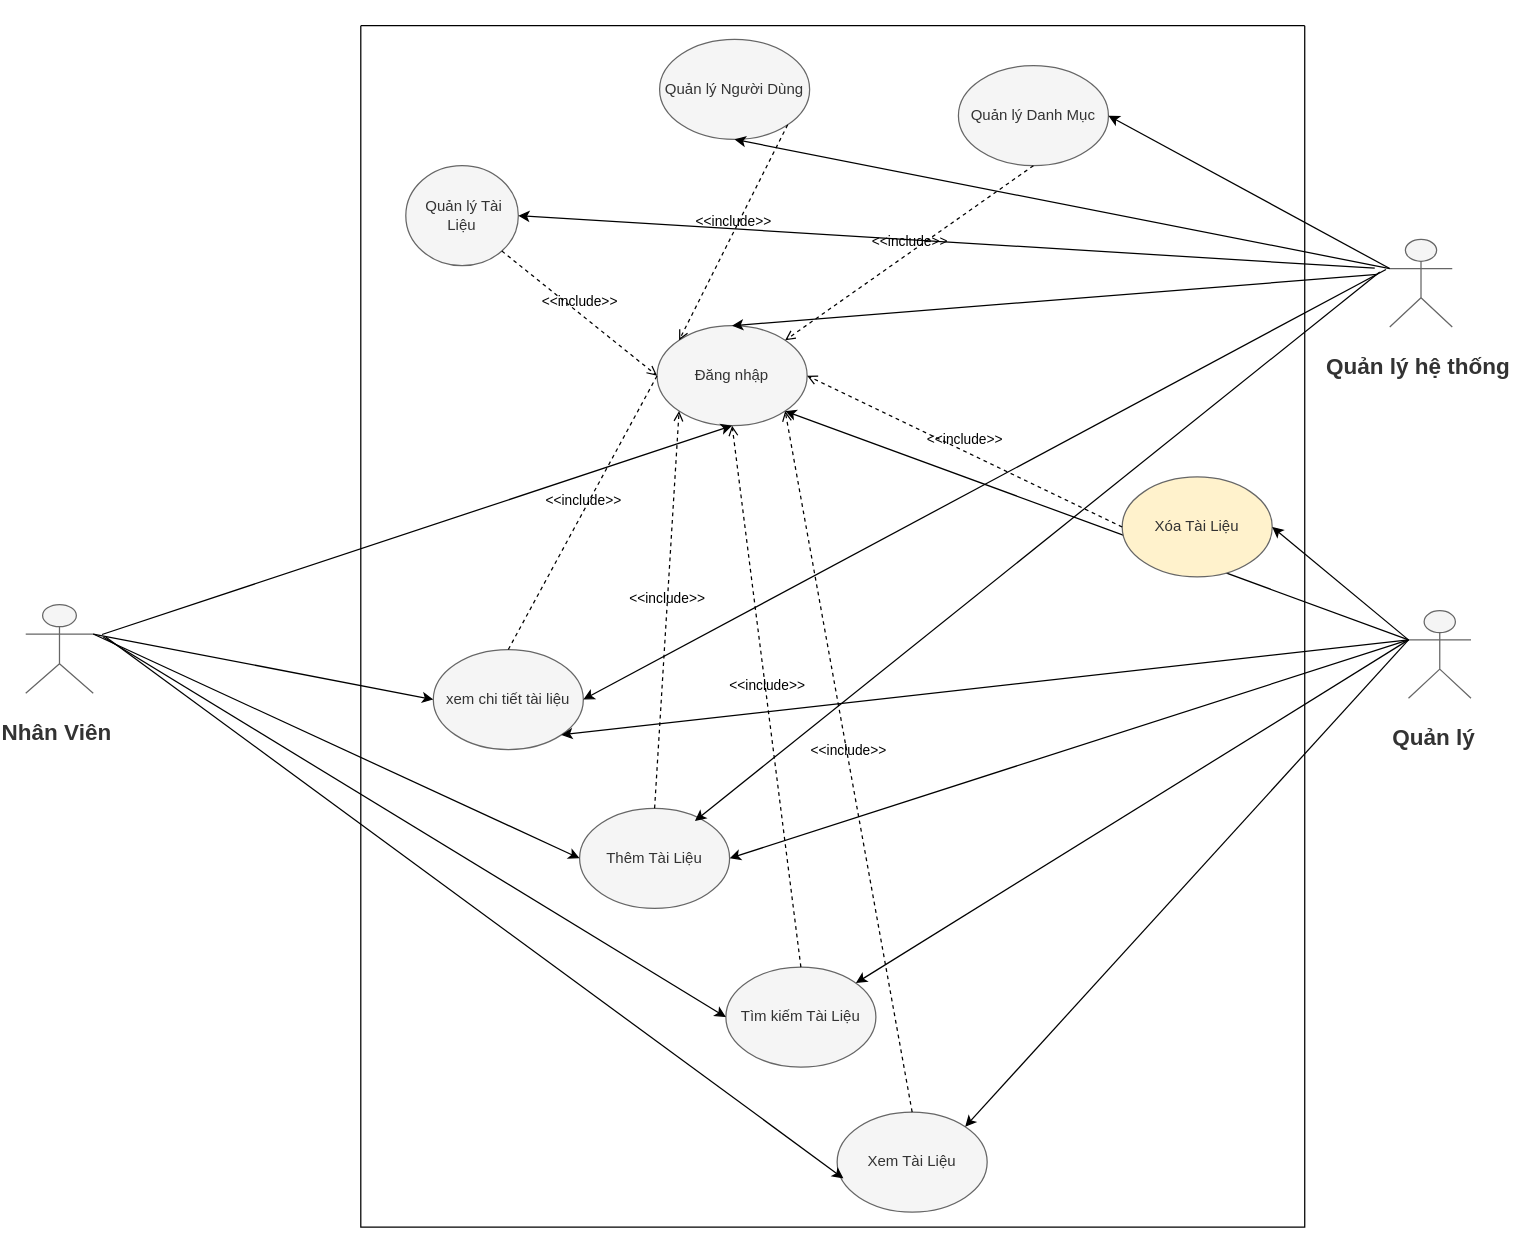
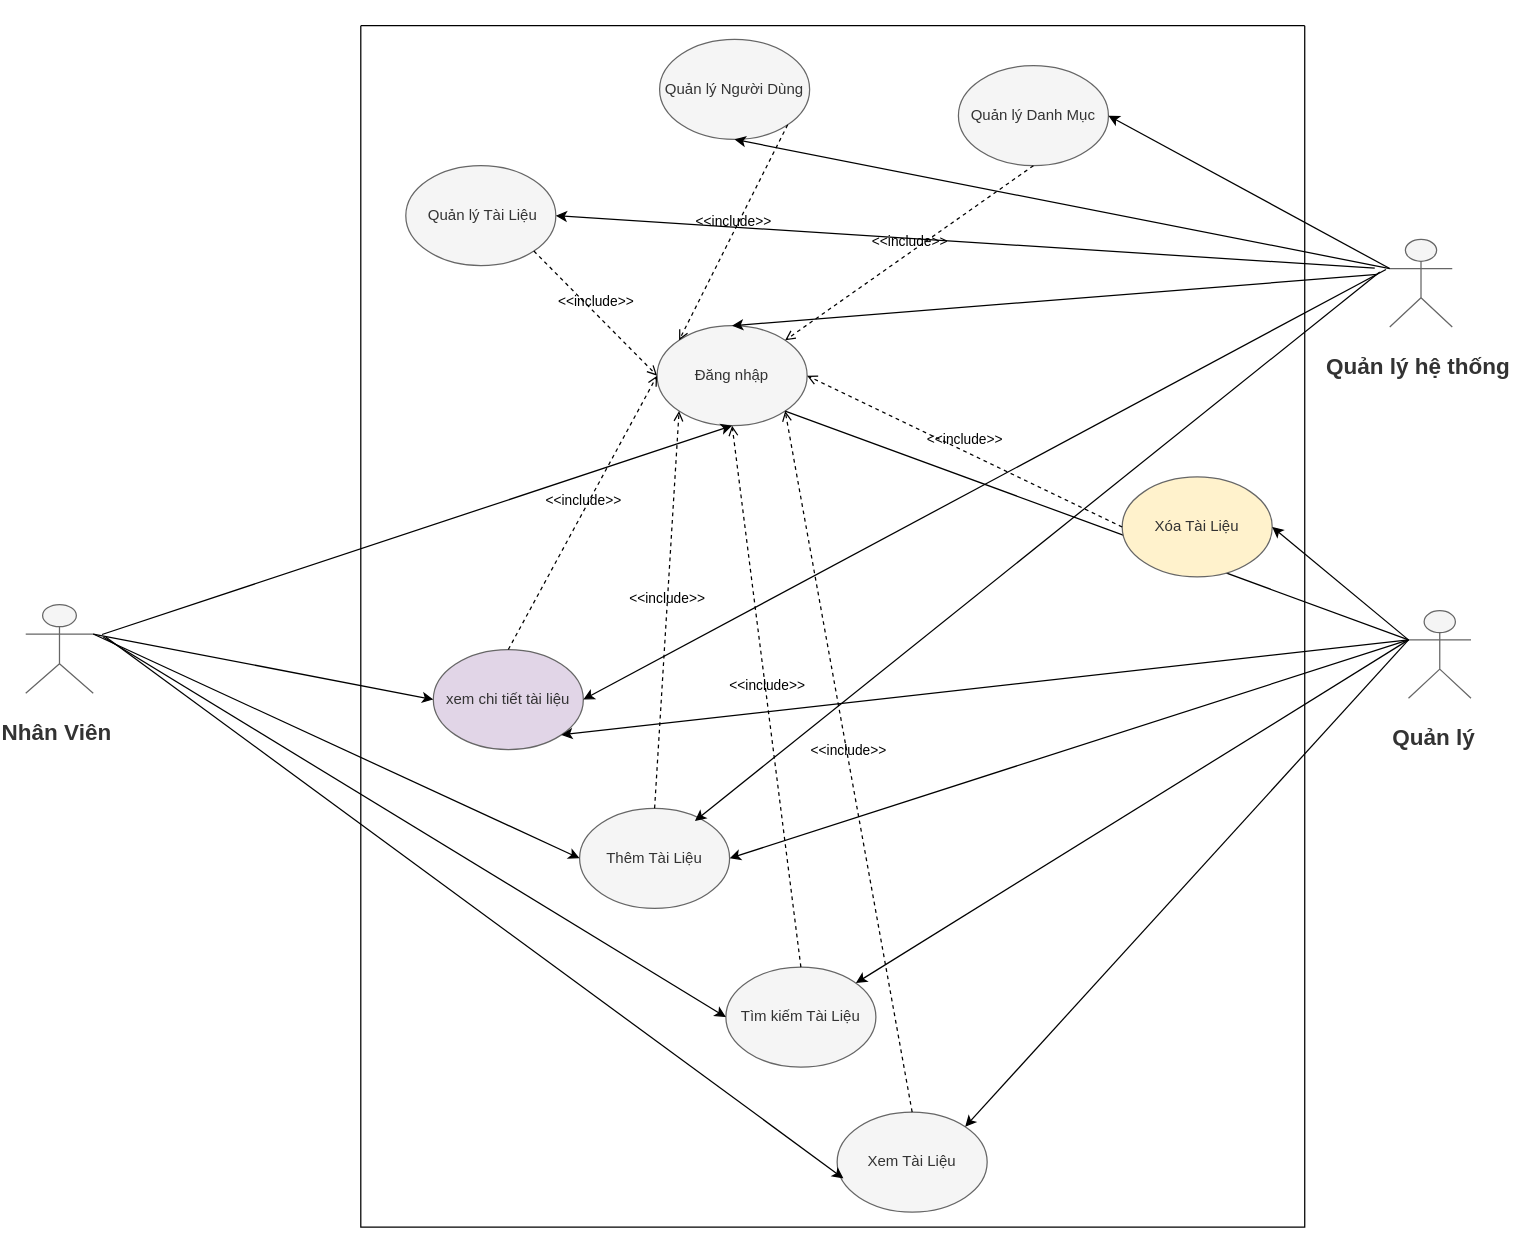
(462, 216) -> (481, 216)
(654, 380) -> (654, 381)
(794, 414) -> (791, 413)
(508, 699) -> (508, 699)
